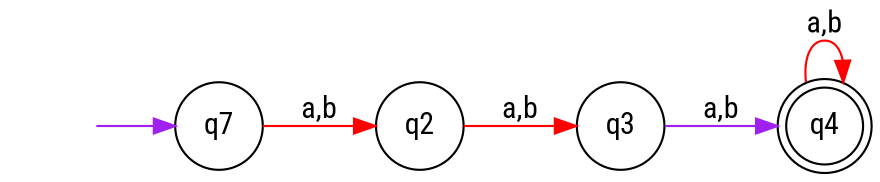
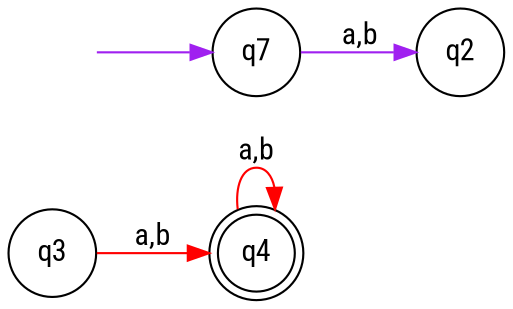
(308, 126) -> (347, 52)
(509, 126) -> none
(710, 126) -> (142, 253)
